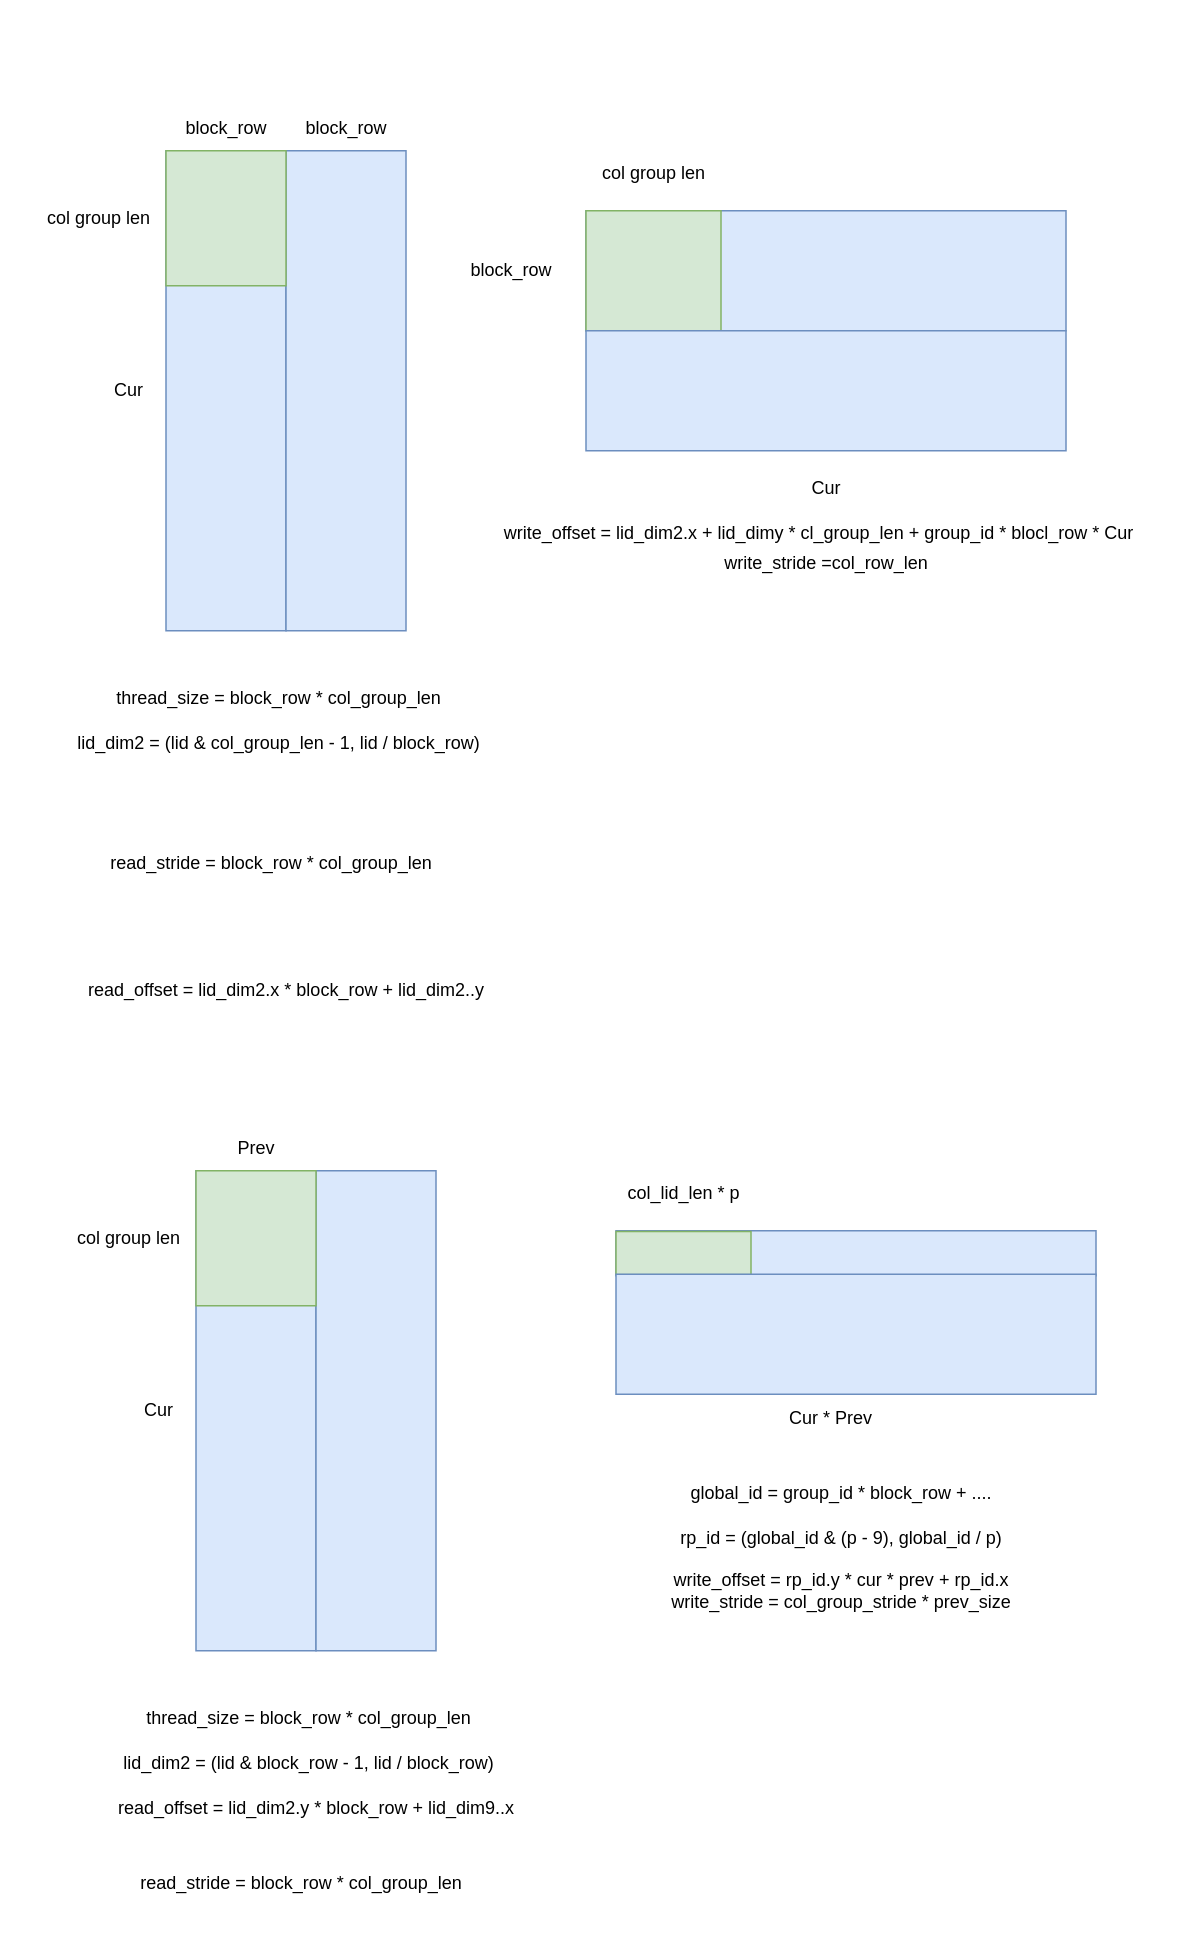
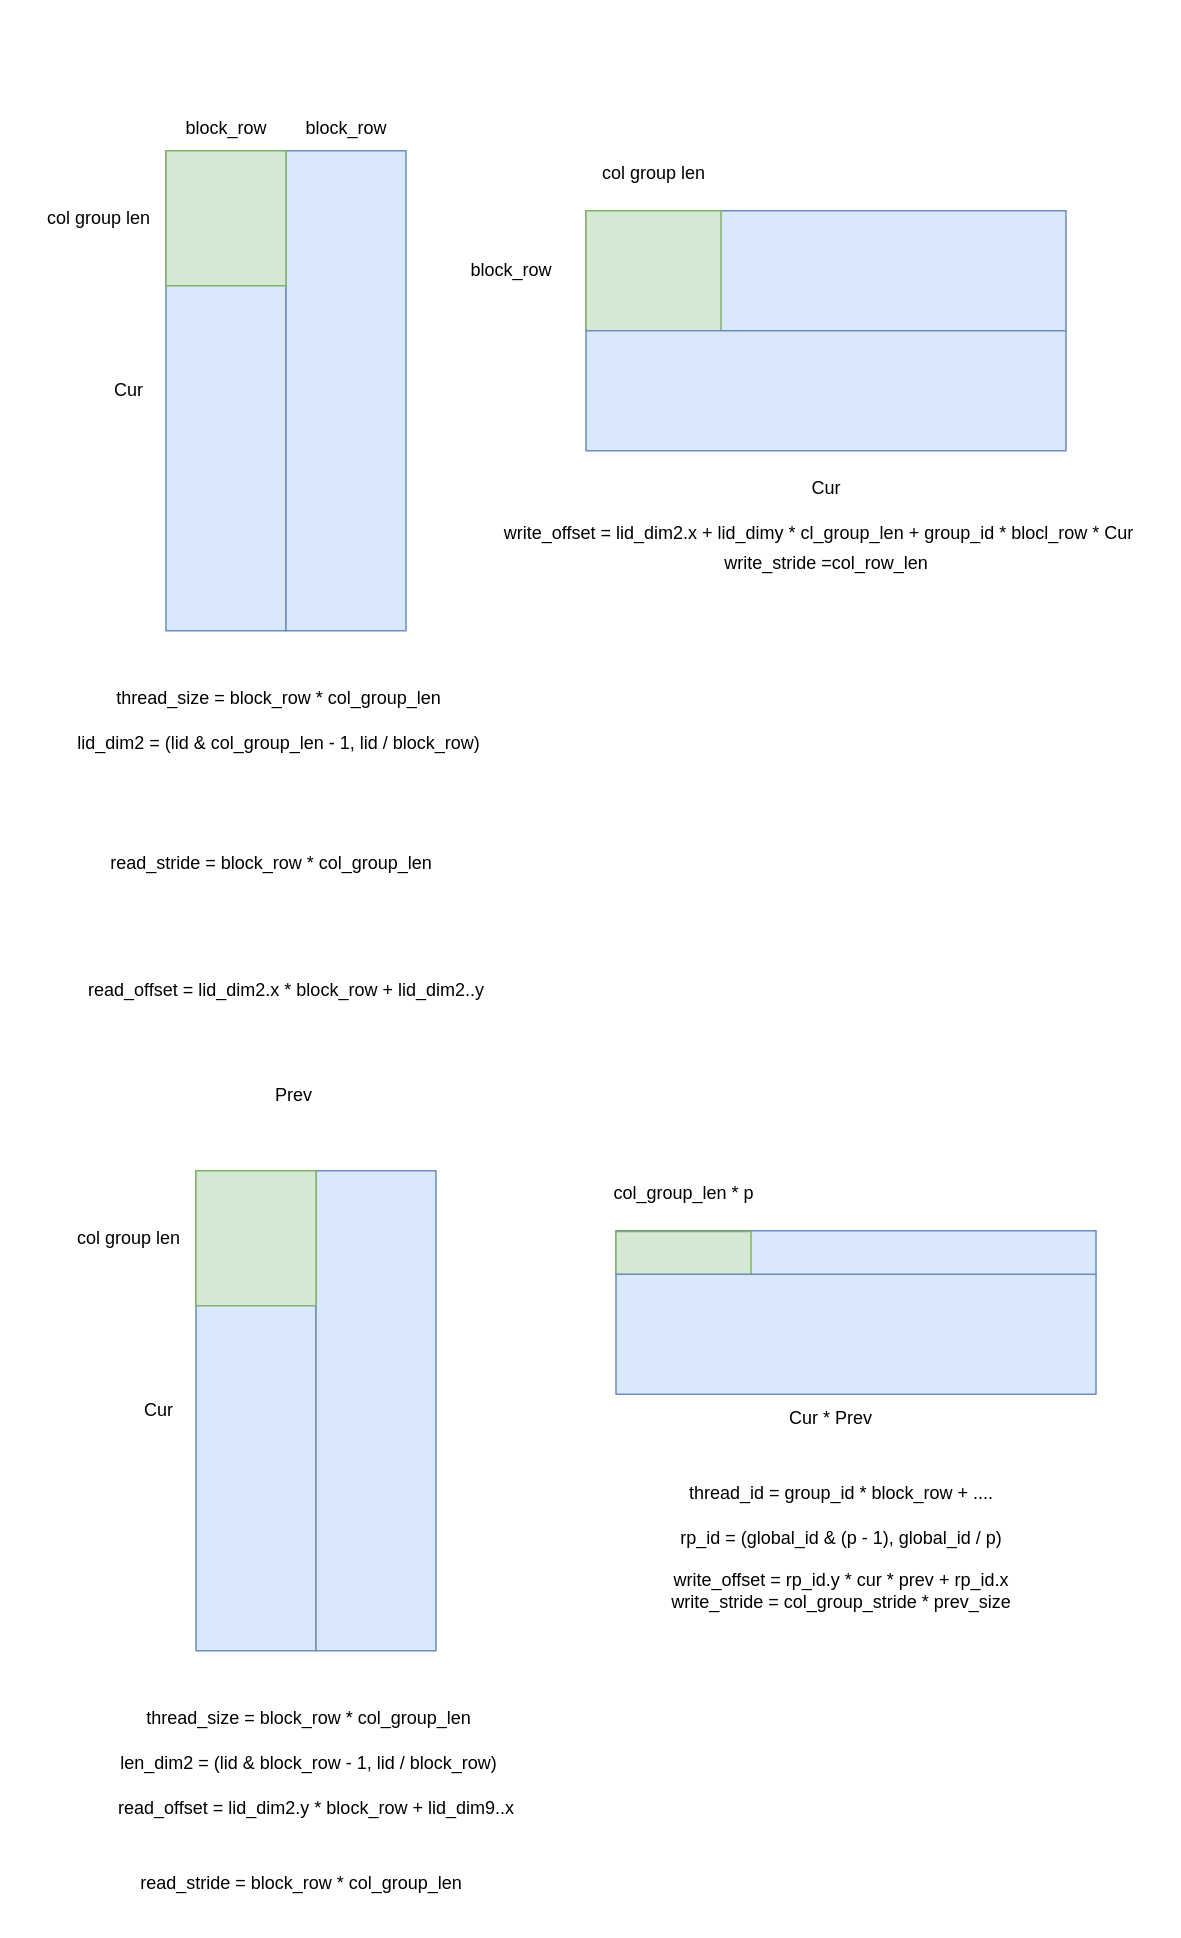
(256, 1148) -> (293, 1096)
(684, 1193) -> (684, 1193)
(842, 1493) -> (842, 1493)
(842, 1538) -> (842, 1538)
(309, 1763) -> (309, 1763)
